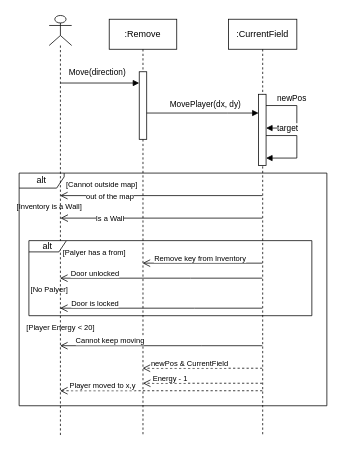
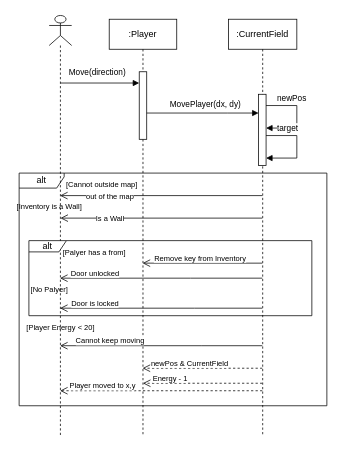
(143, 34) -> (143, 34)
